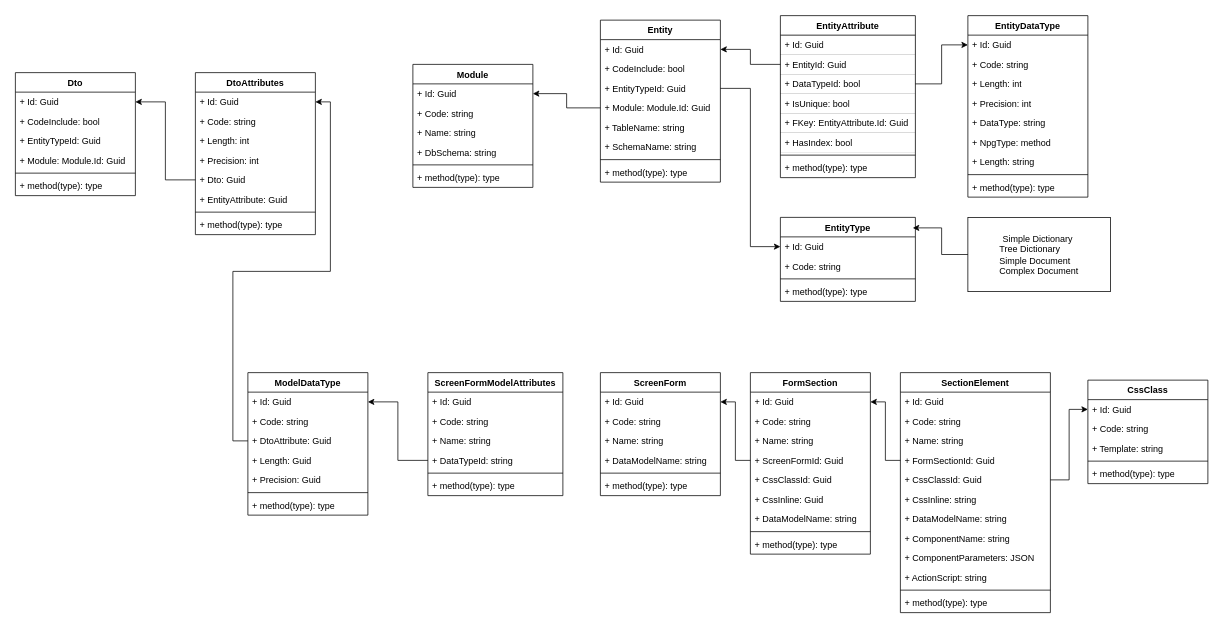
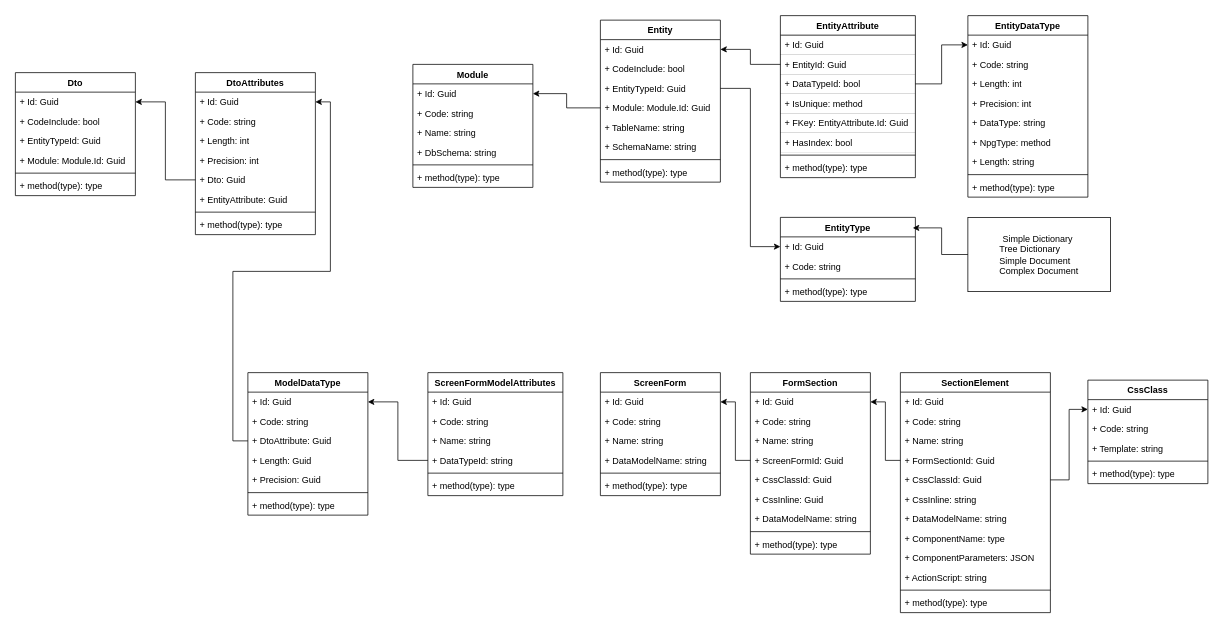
(819, 104) -> (826, 104)
(958, 539) -> (954, 539)
